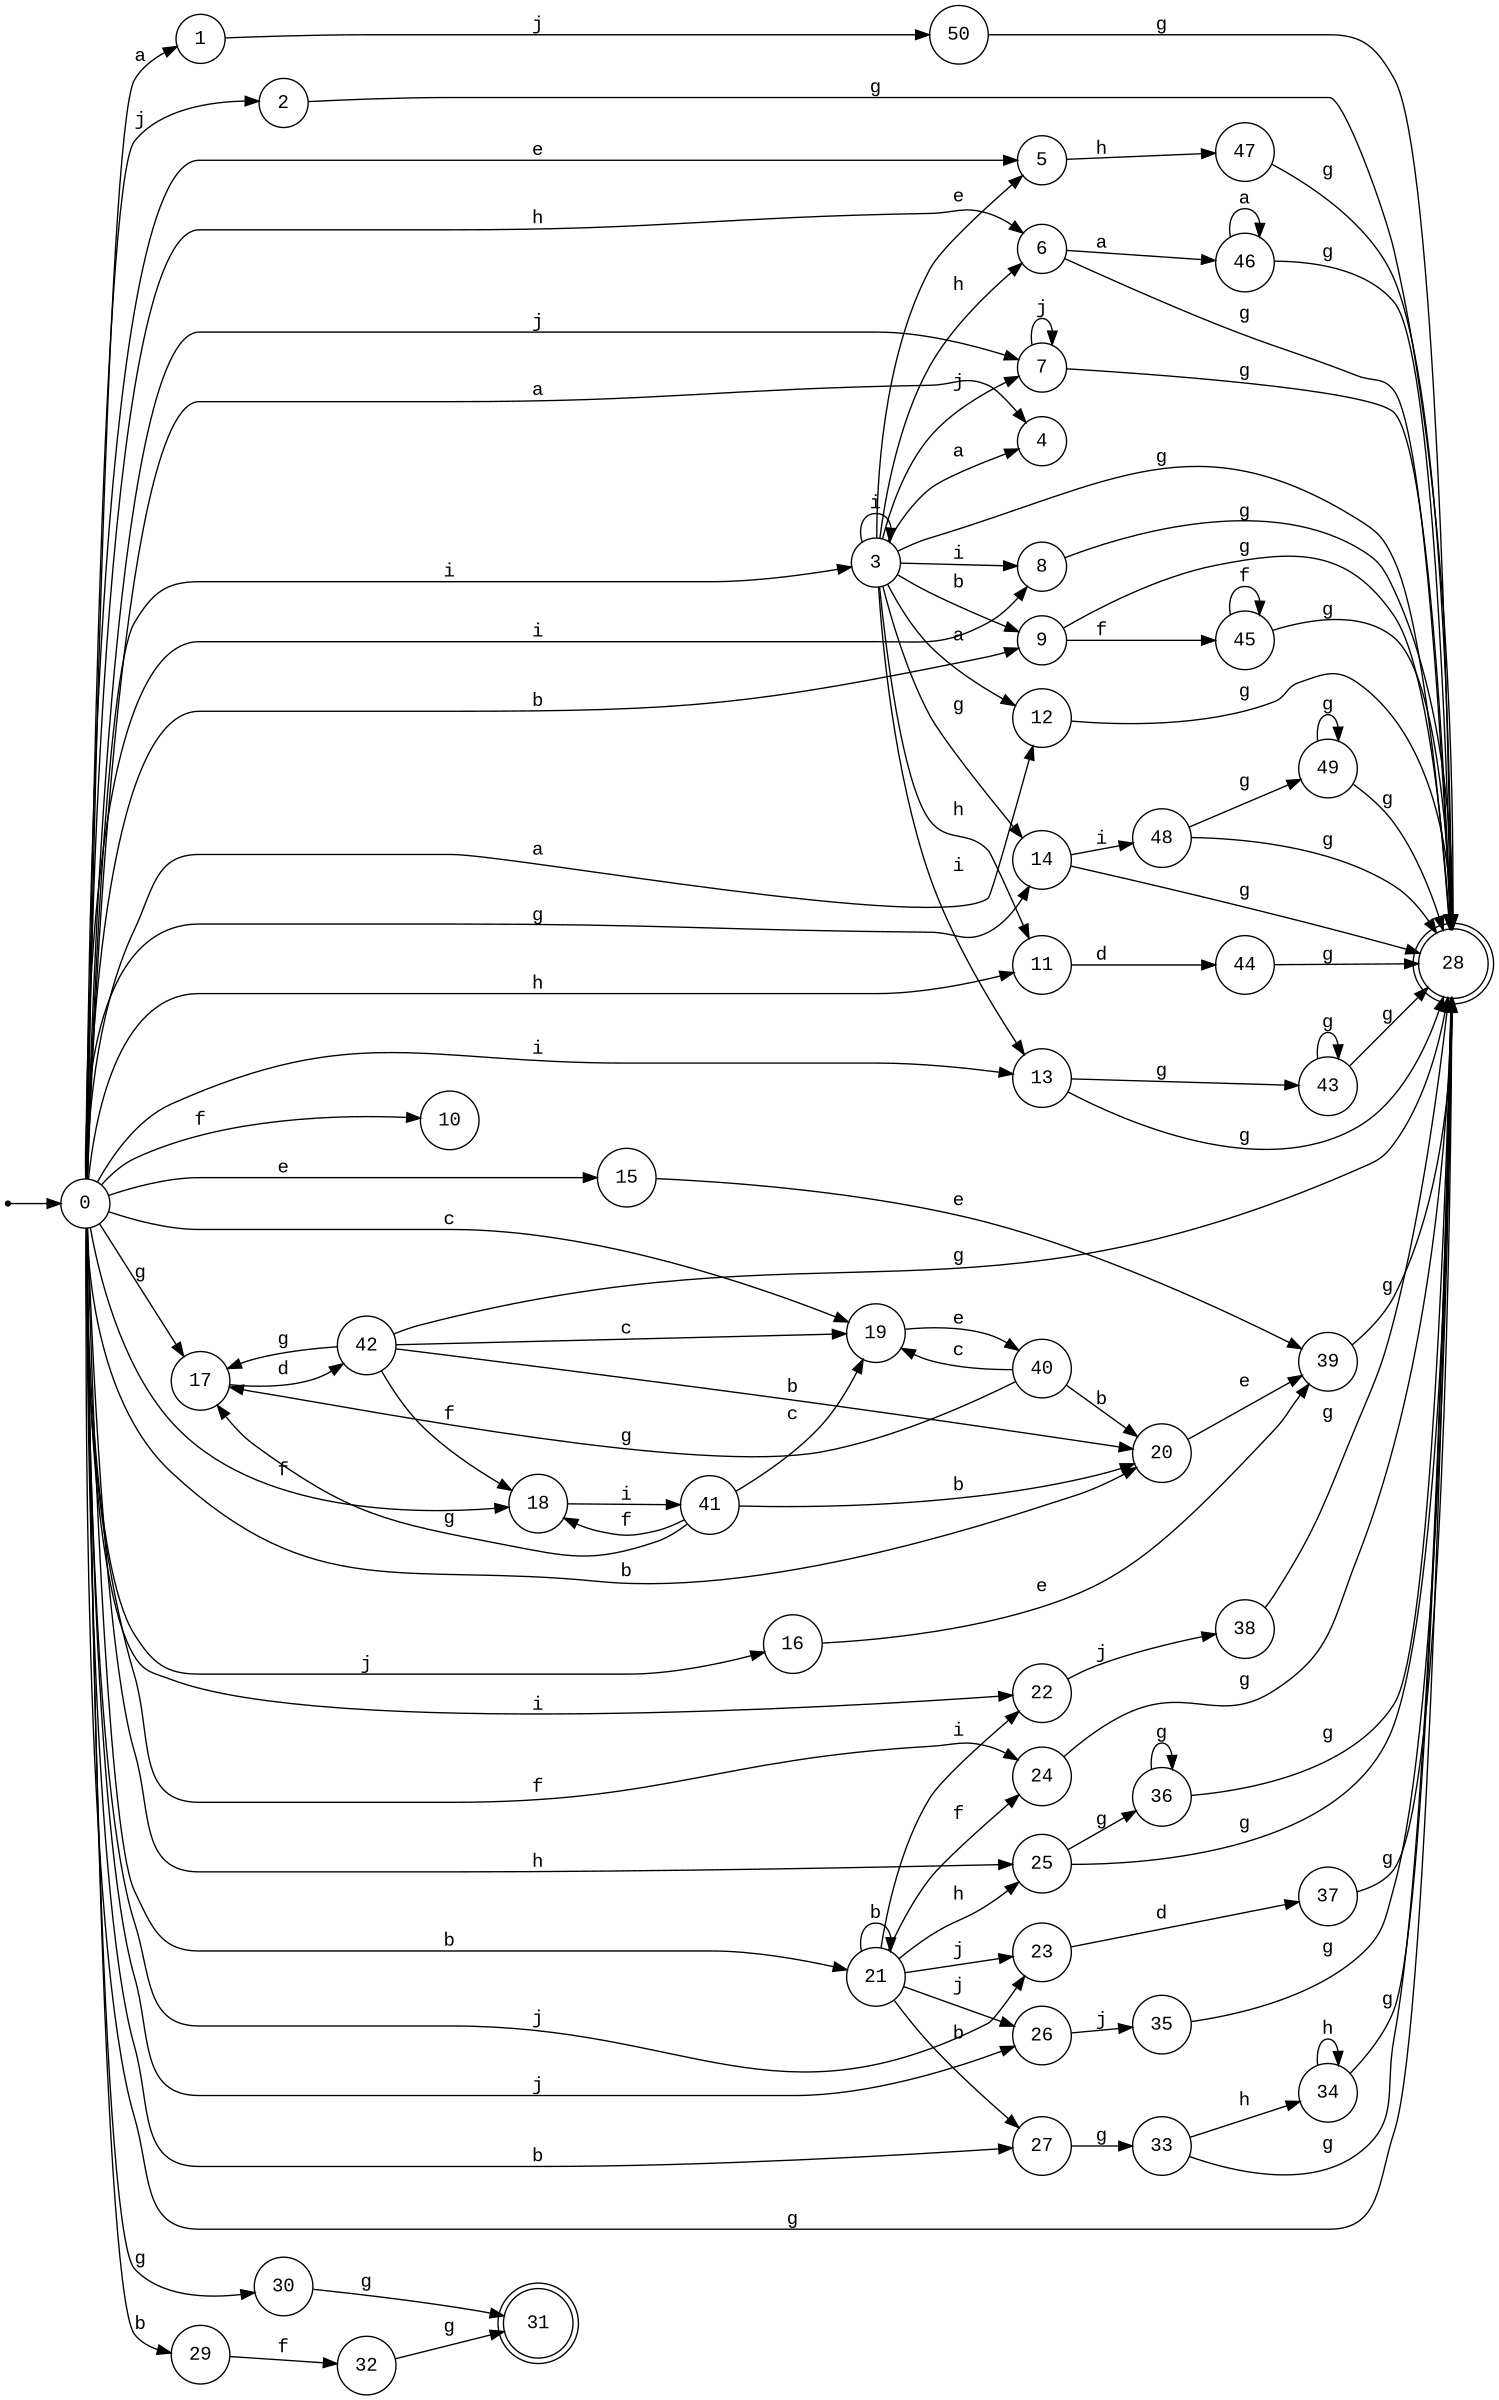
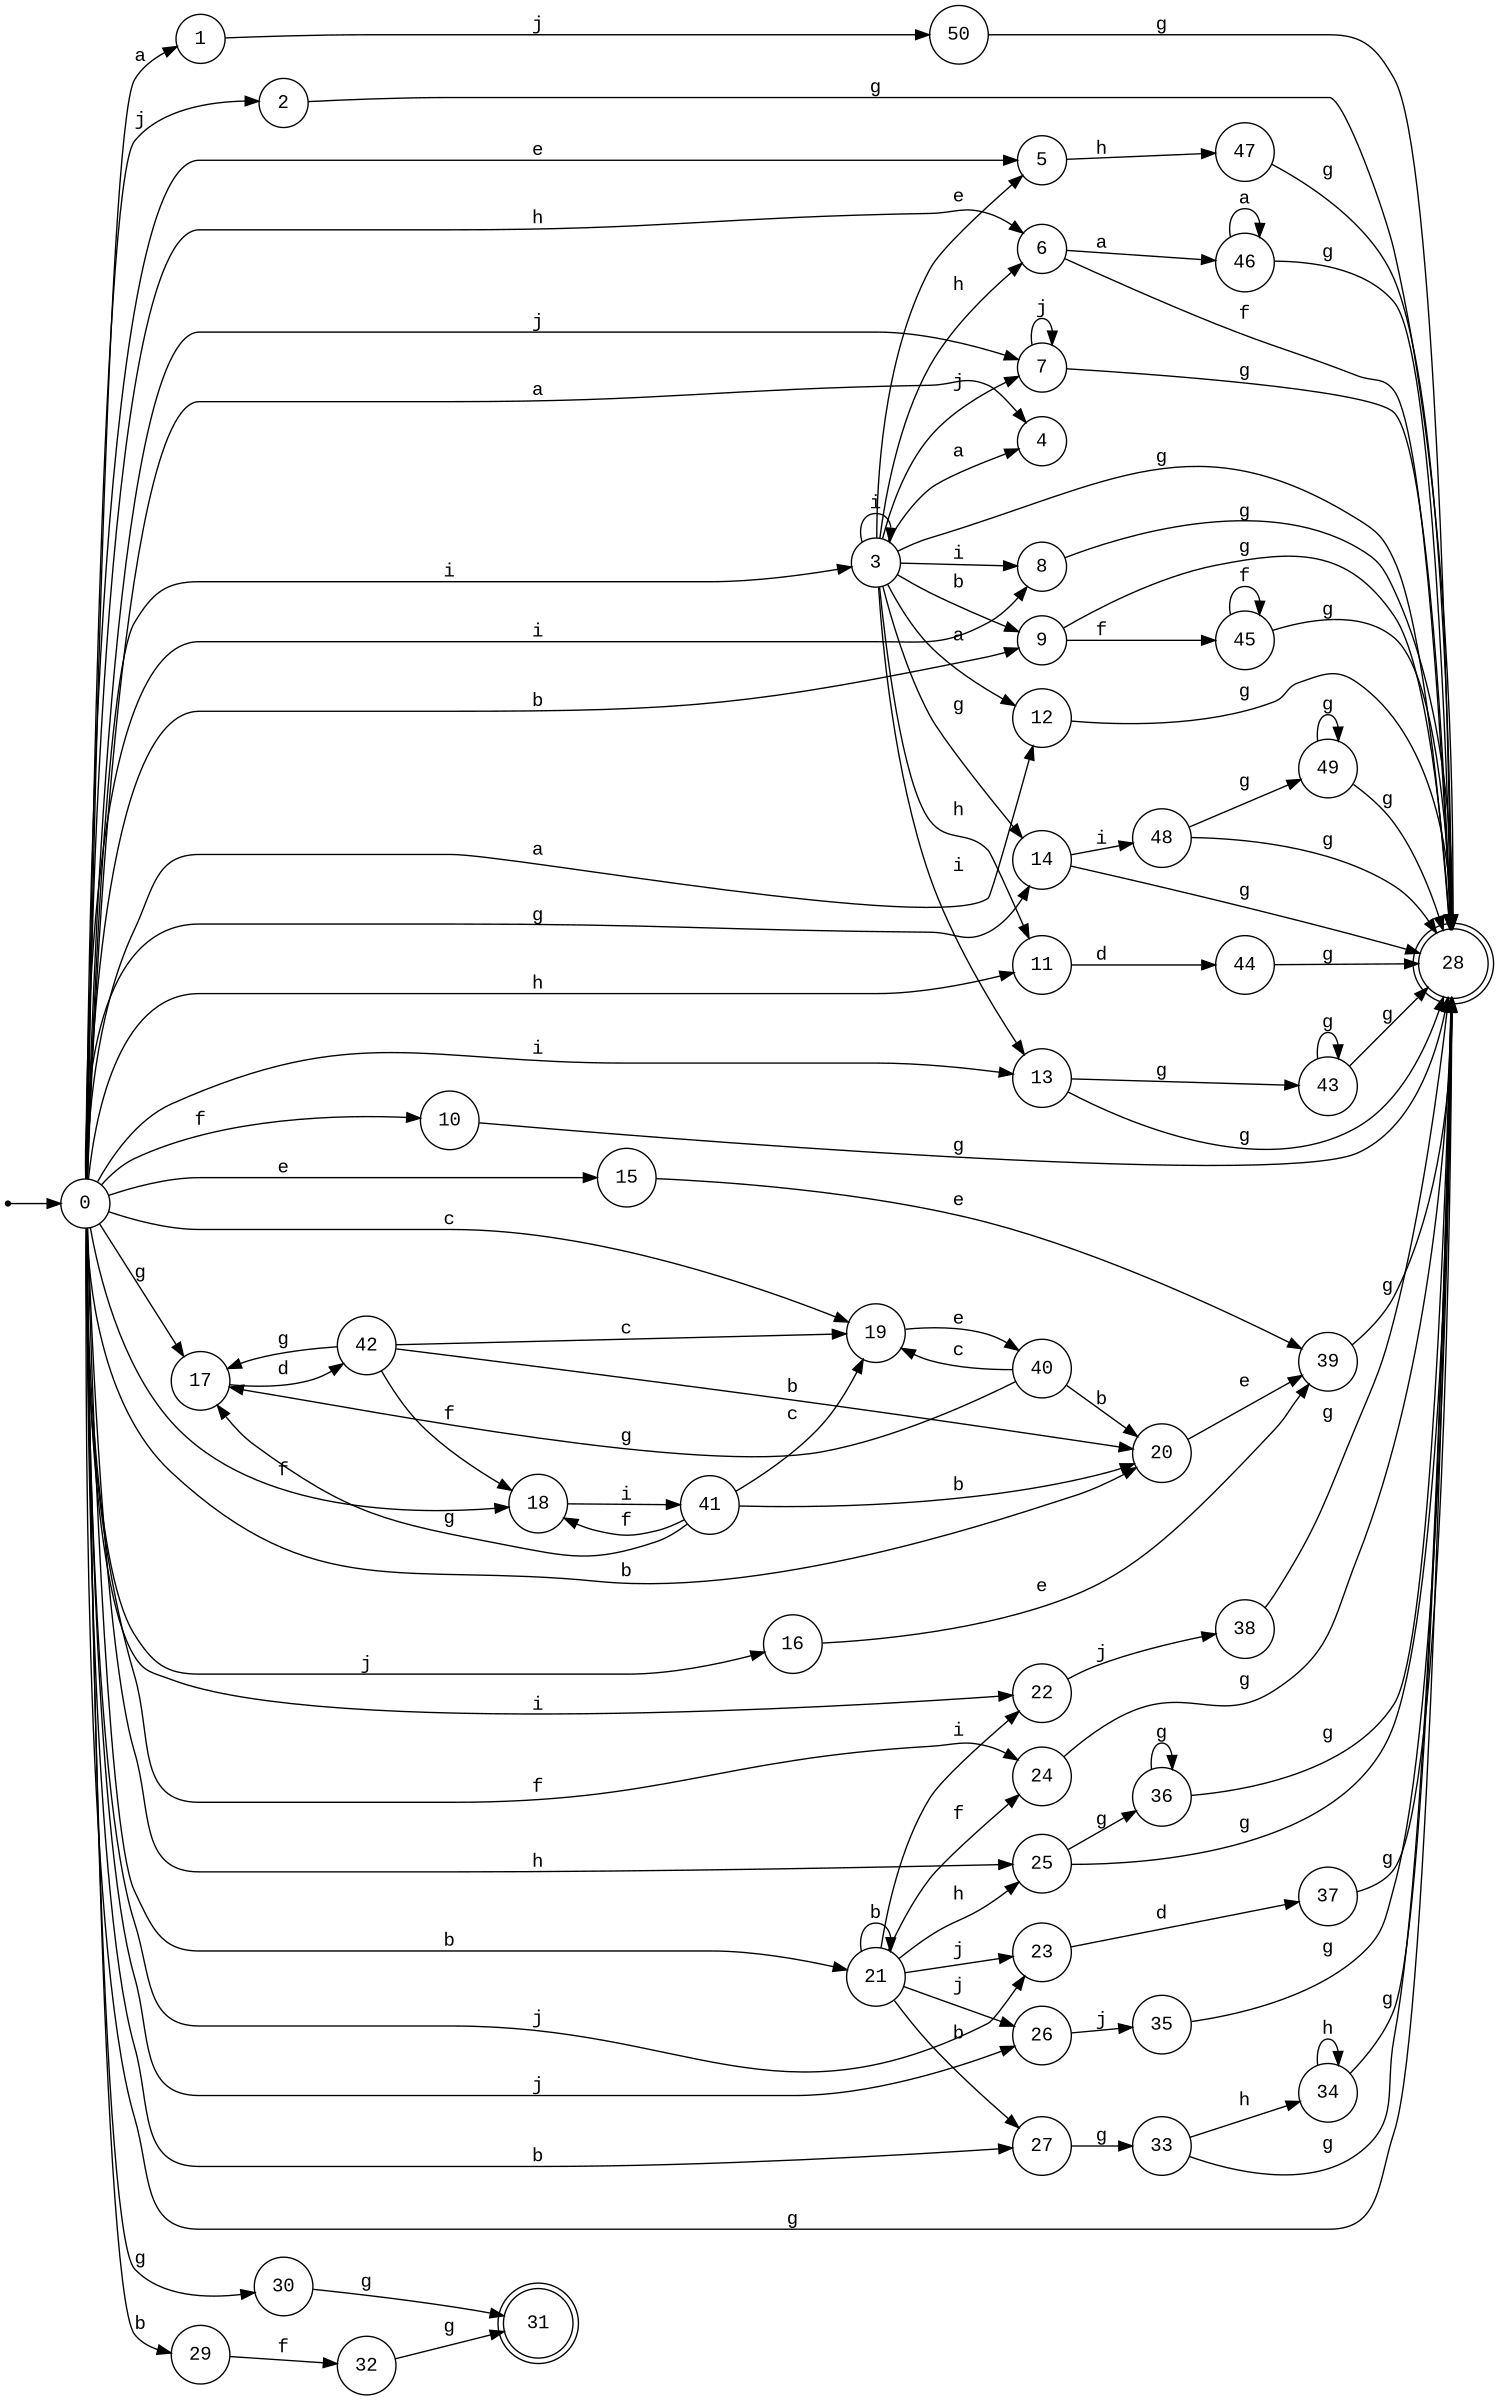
(1245, 314) -> (1245, 314)
(974, 1267) -> (1005, 1159)
